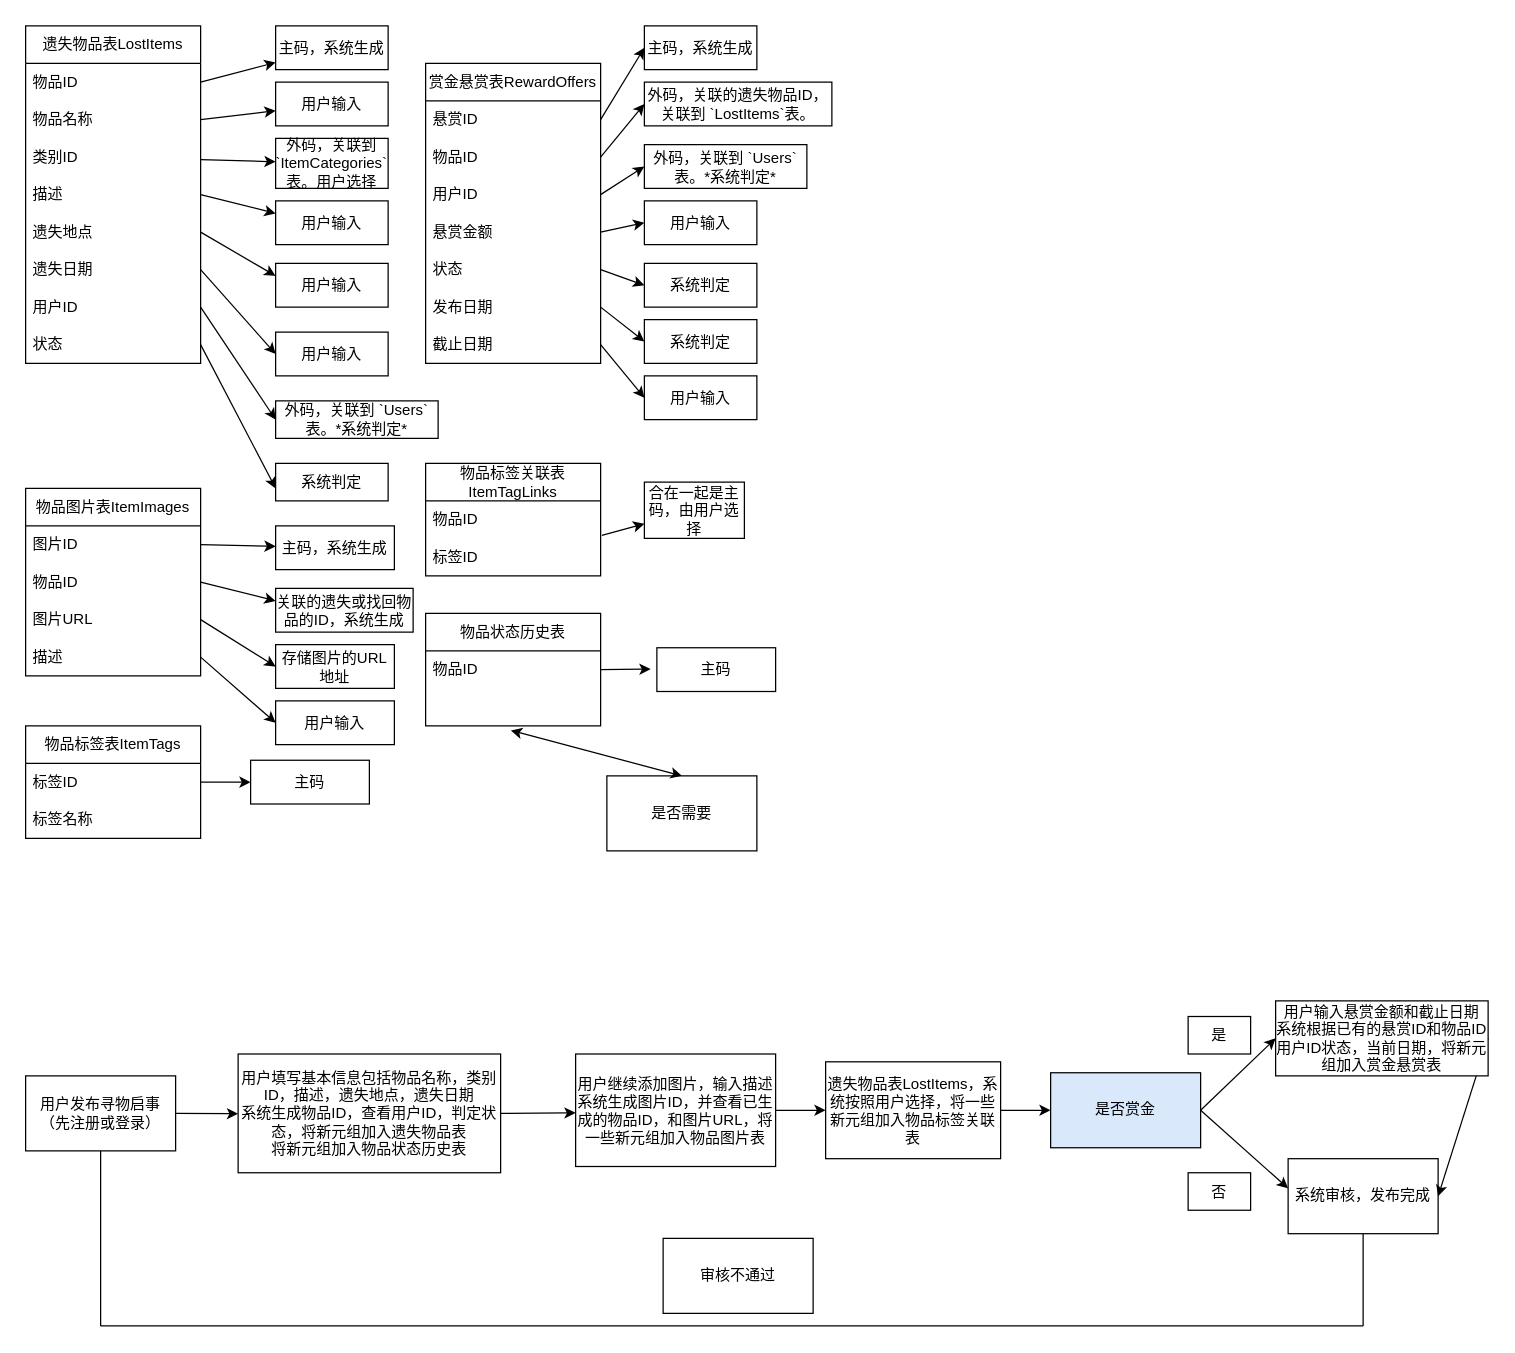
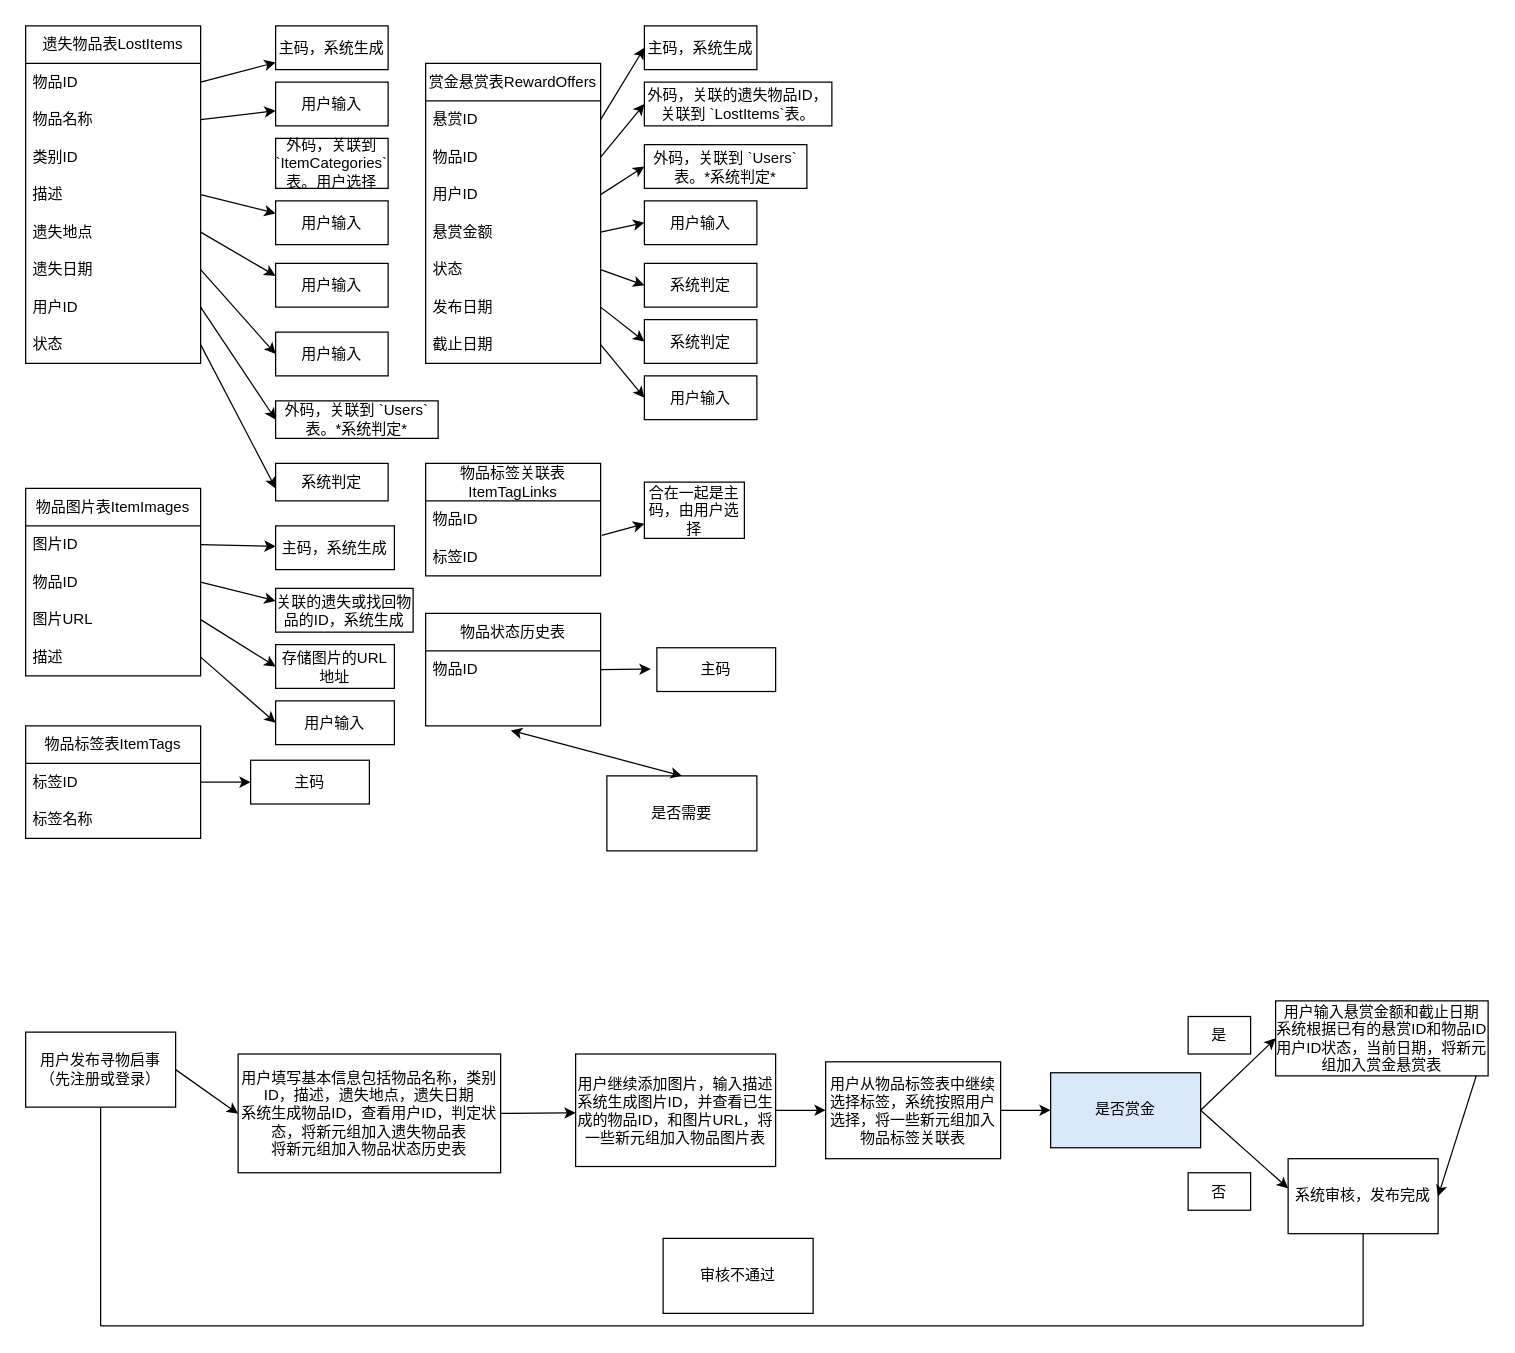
(235, 160) -> none
(913, 1111) -> (913, 1111)
(101, 1113) -> (101, 1069)
